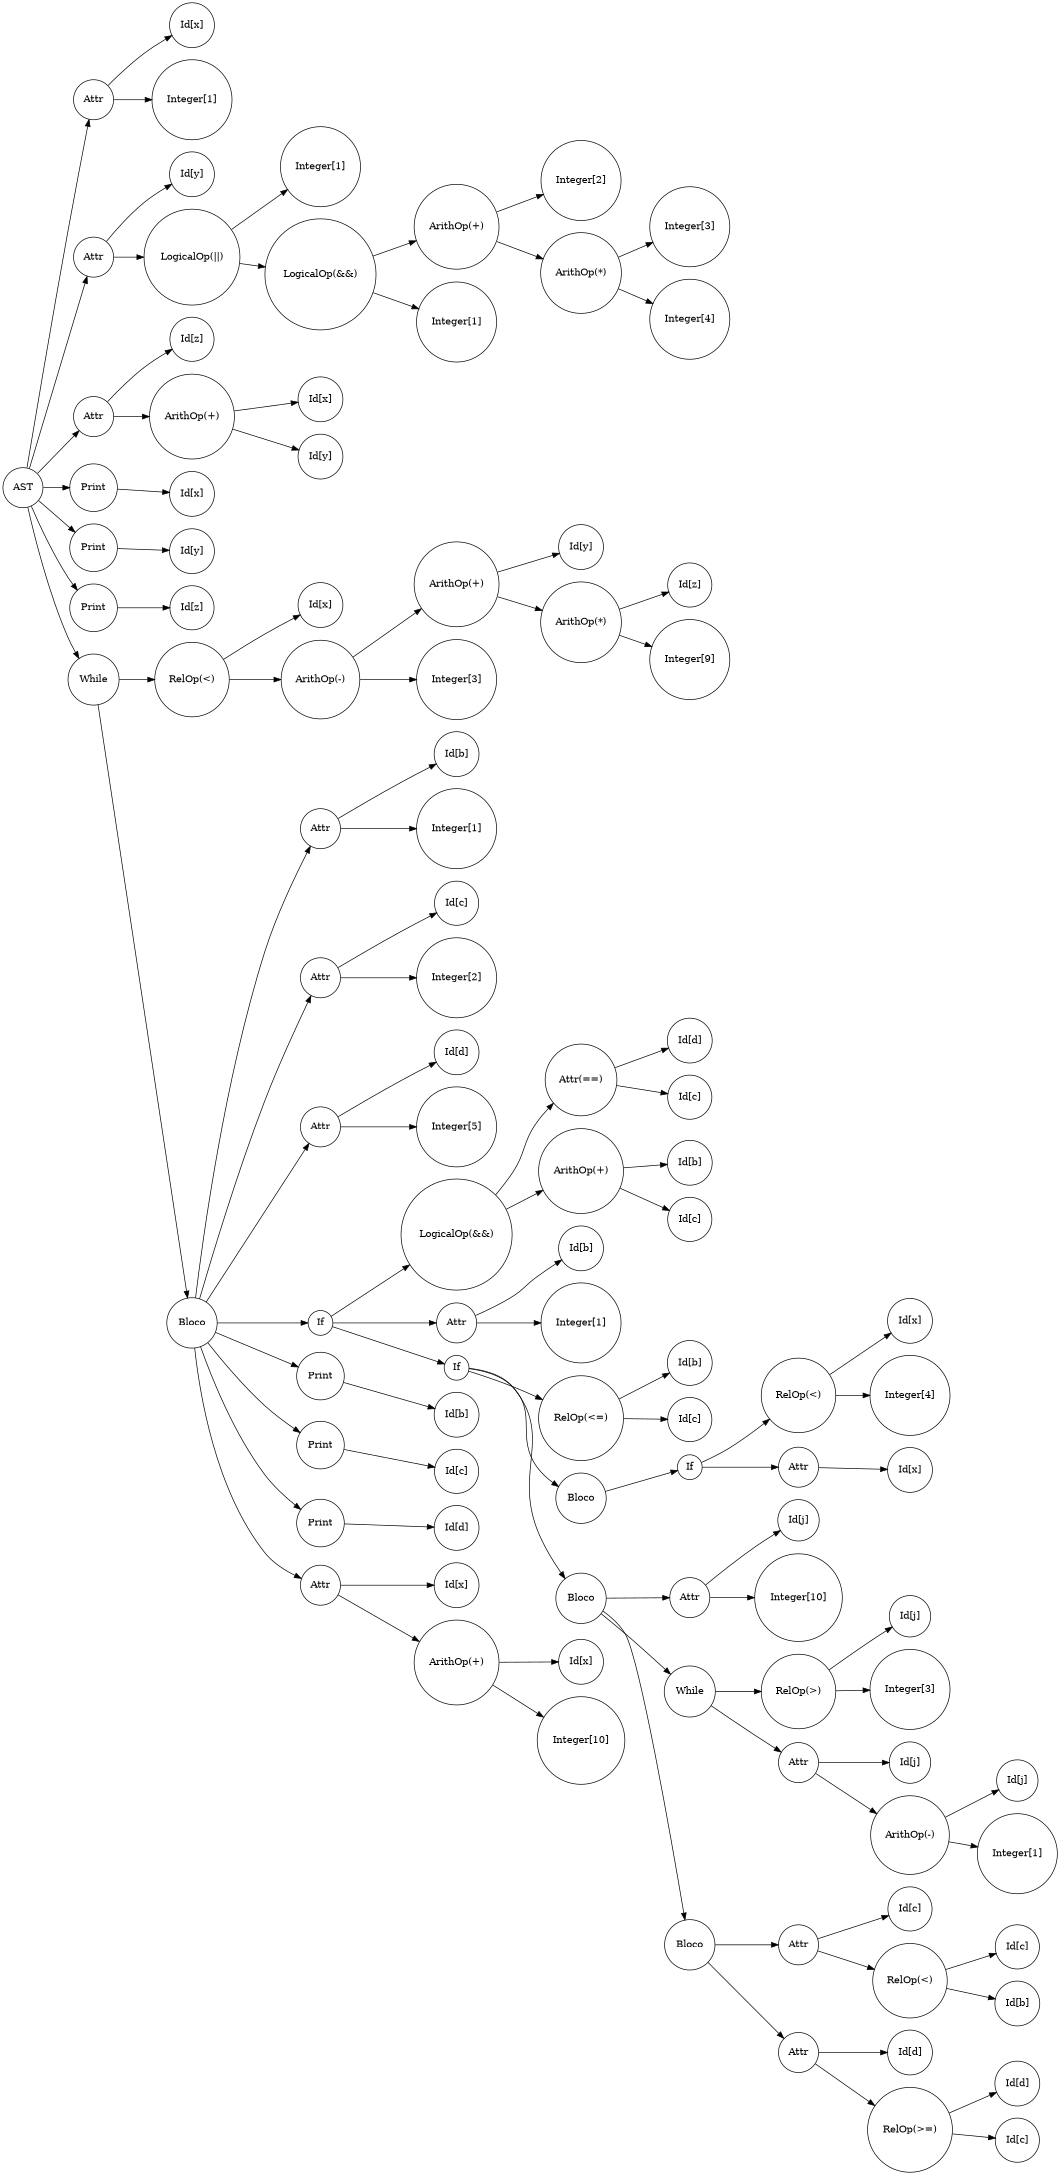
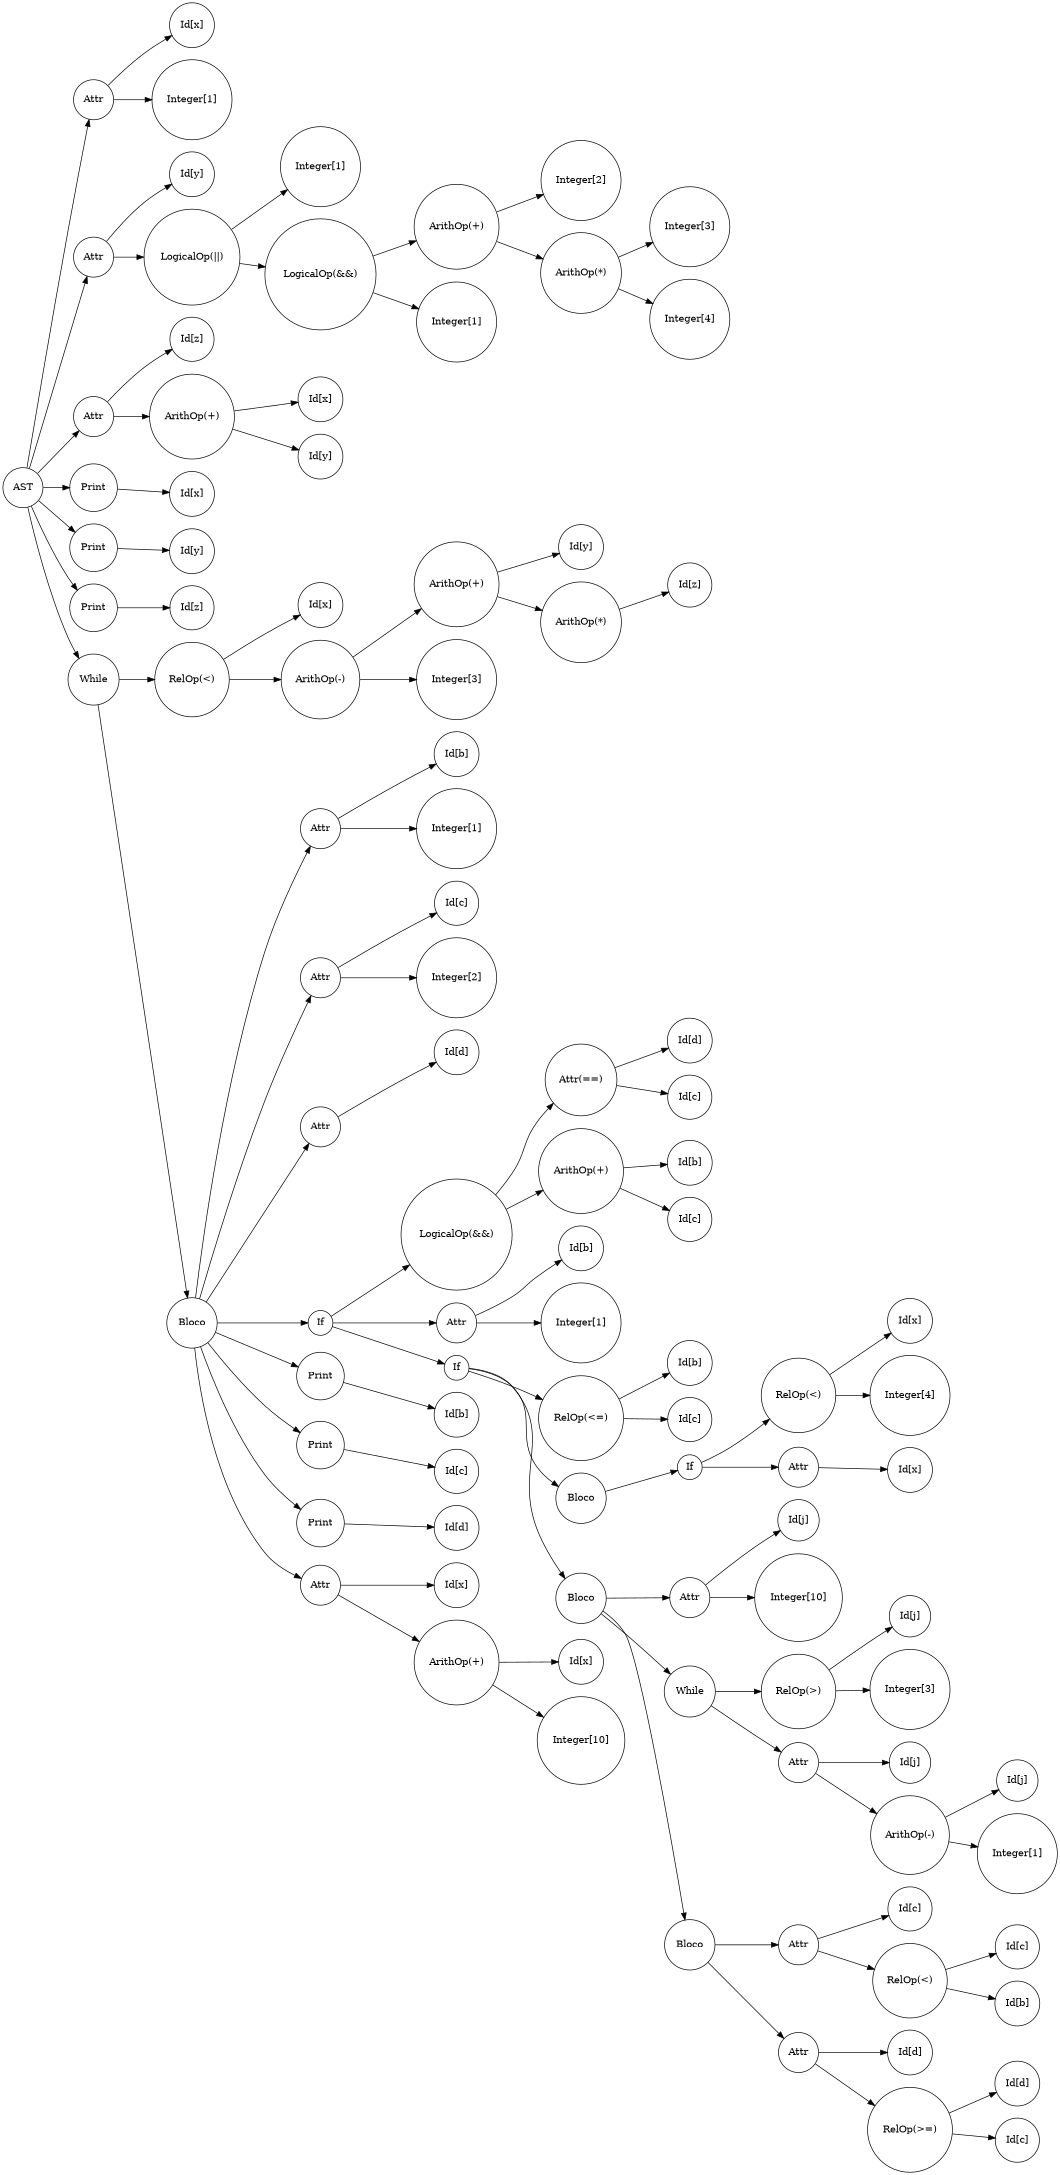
(690, 660) -> none
(457, 1127) -> none
